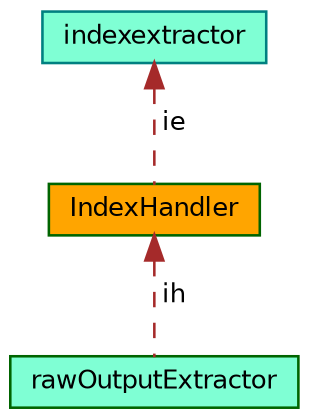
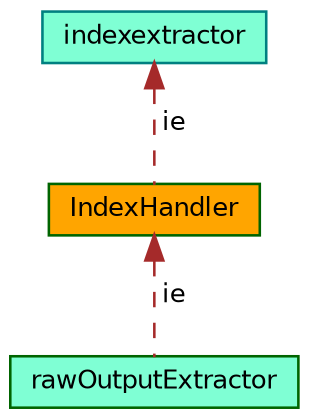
(171, 296) -> (171, 296)
